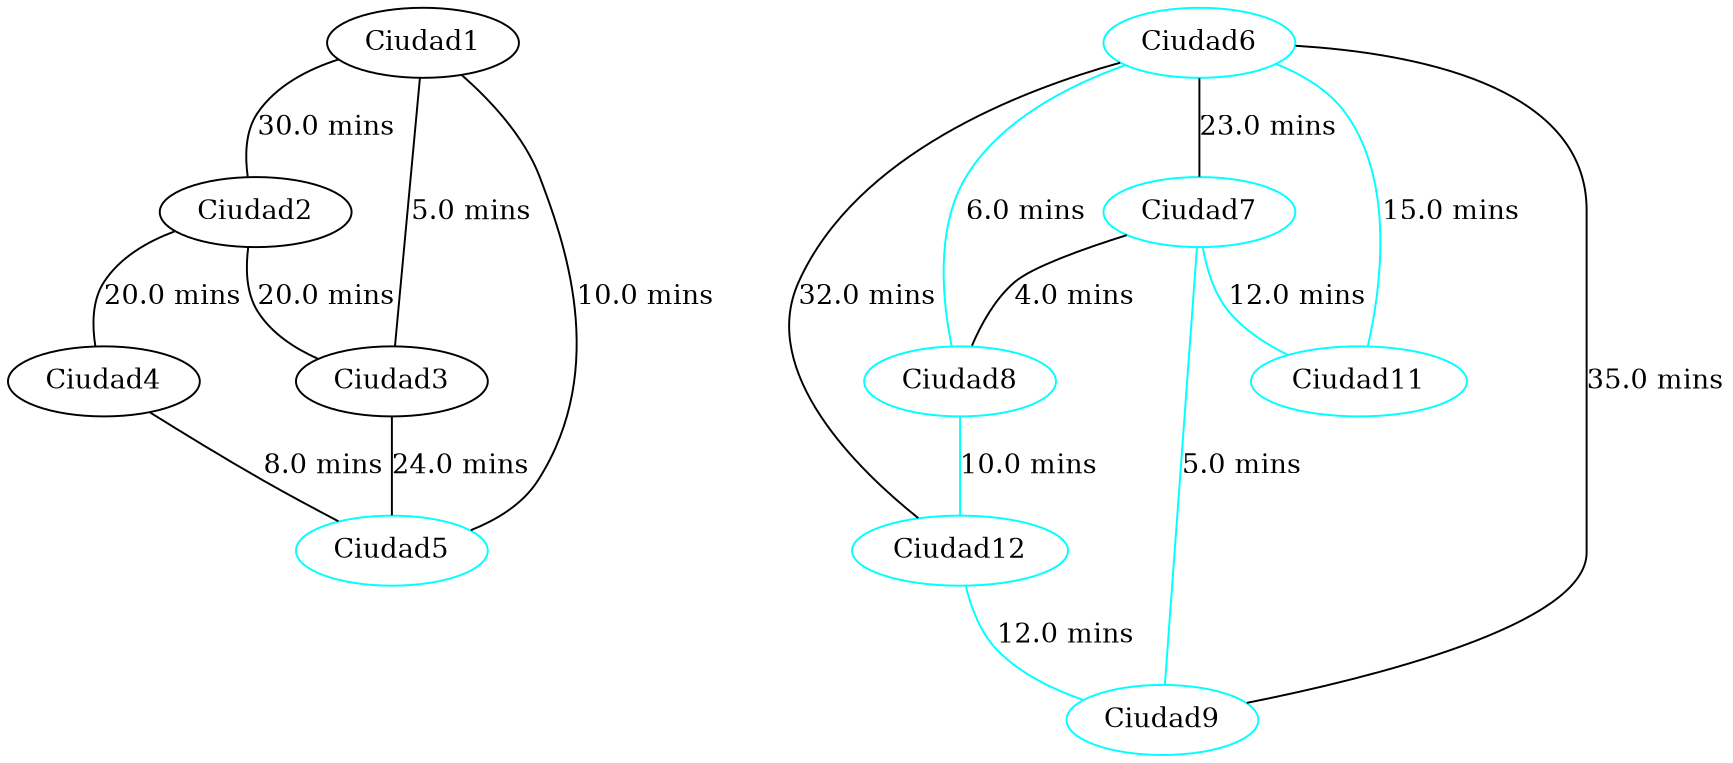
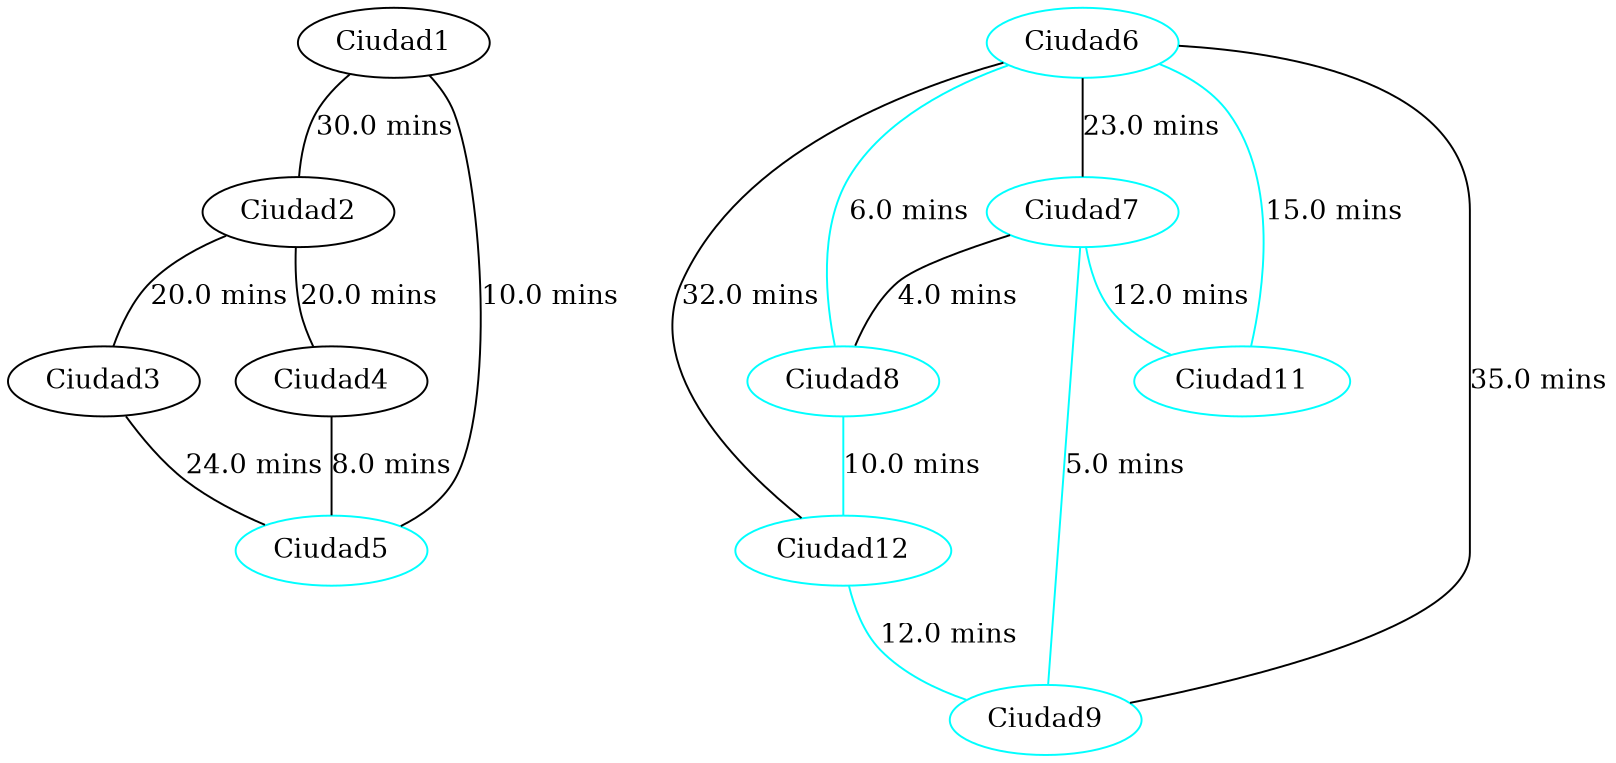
(407, 212) -> none
